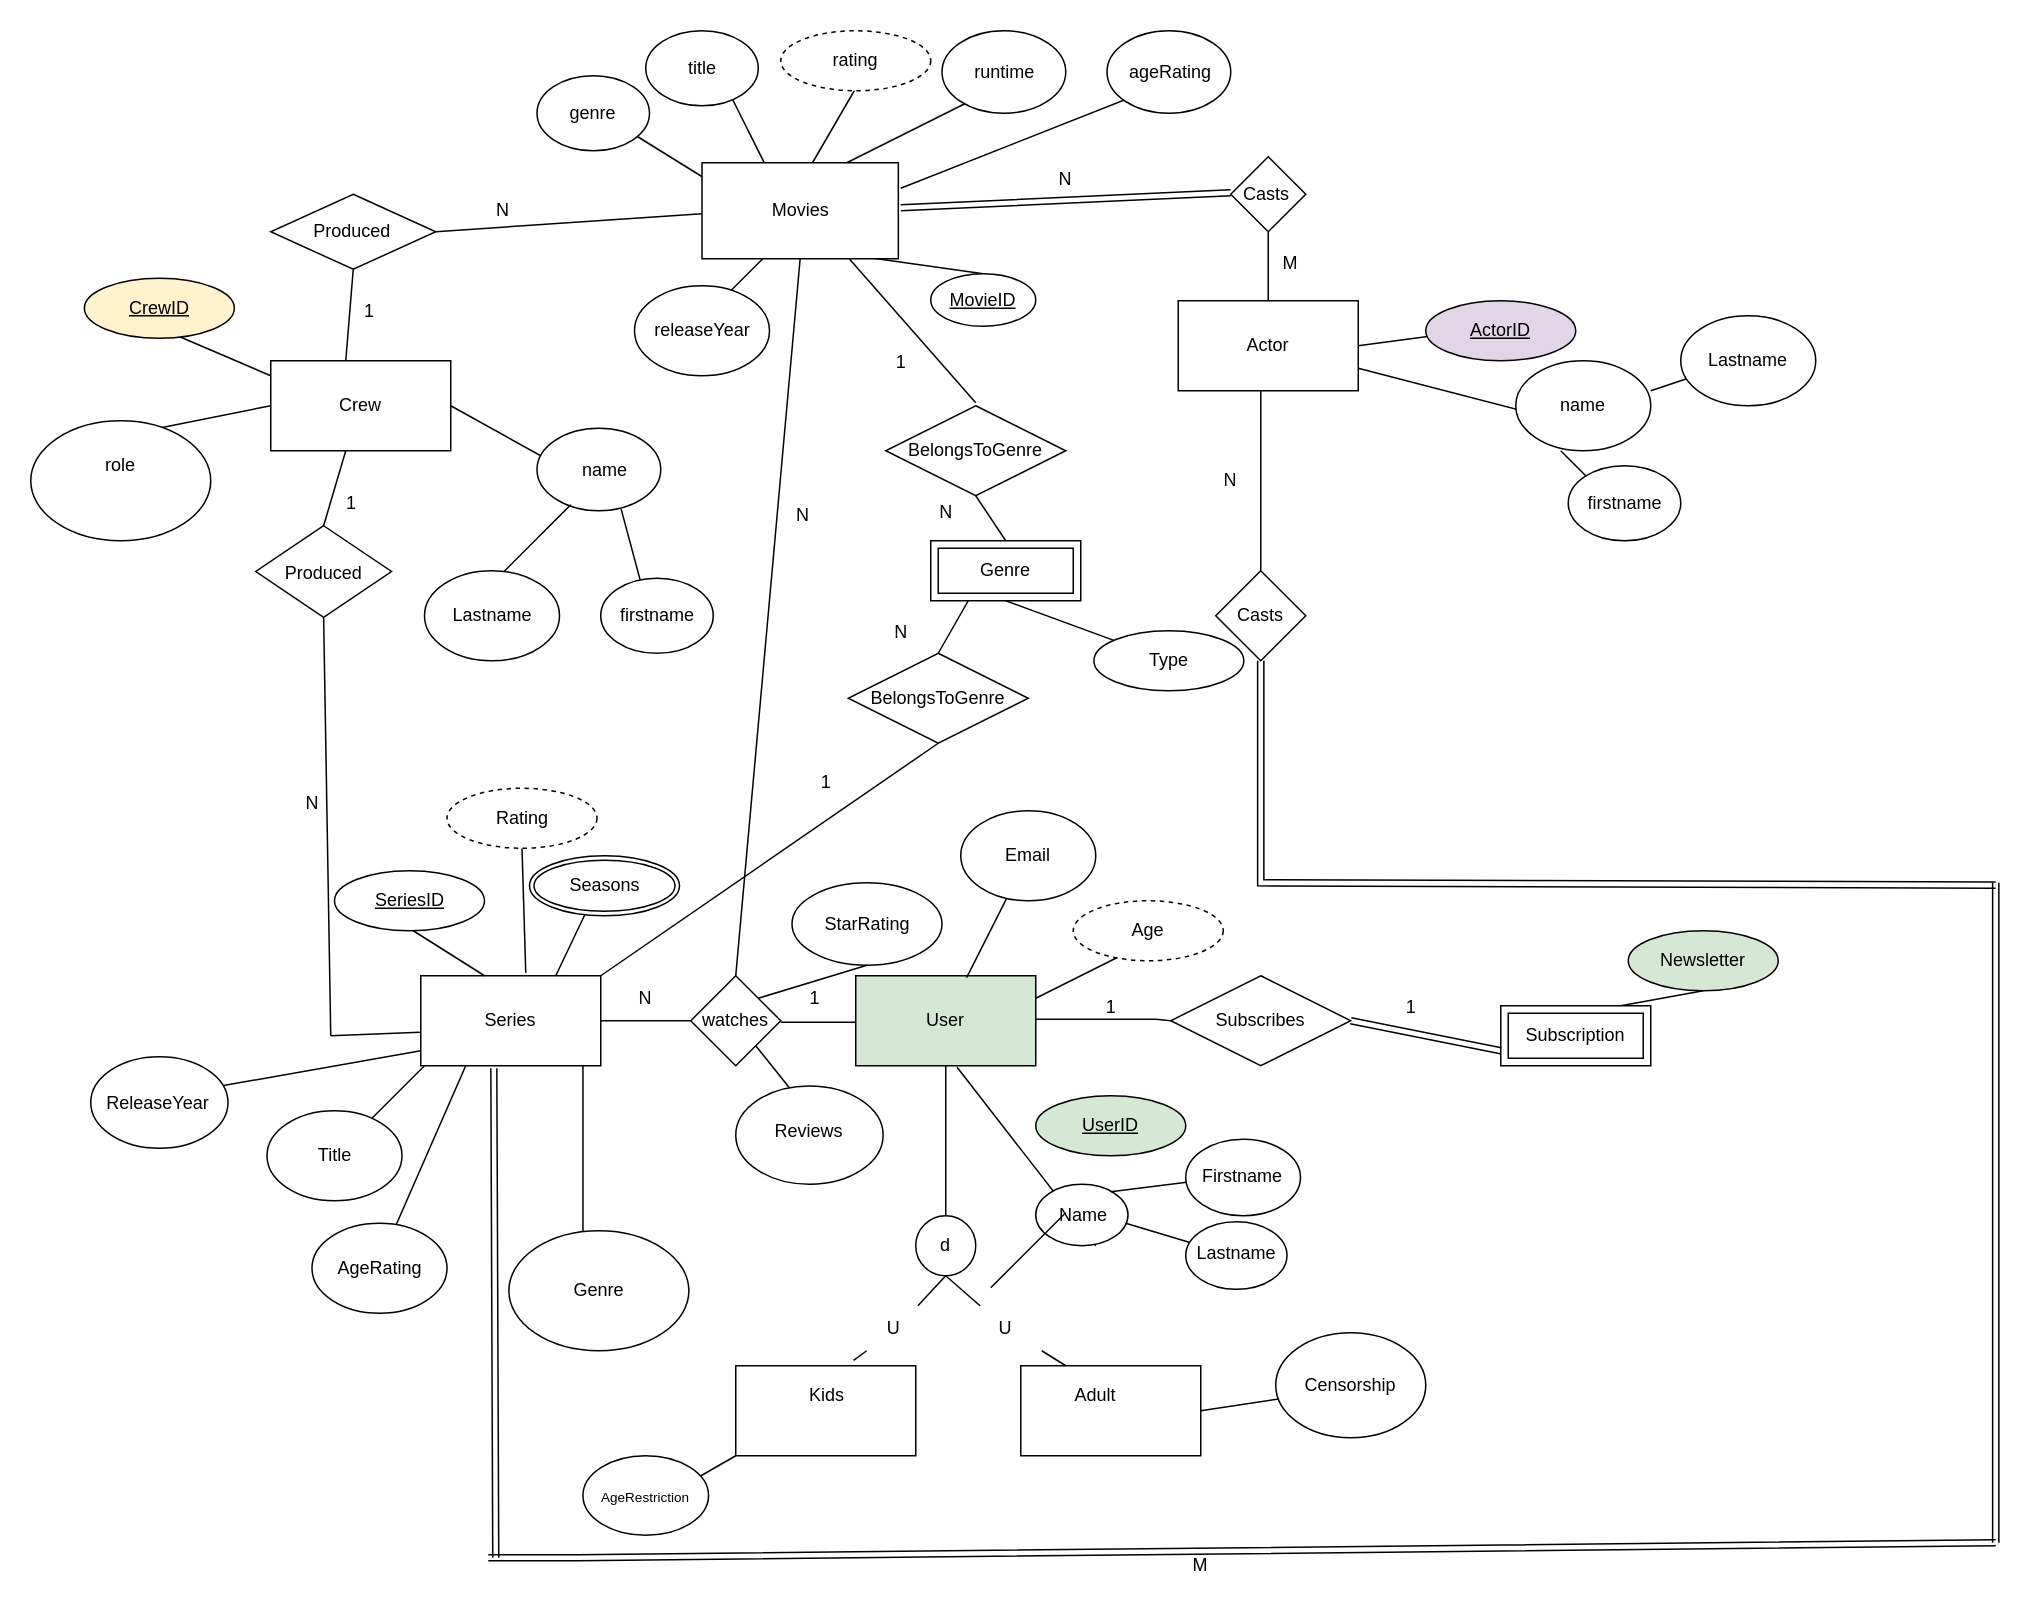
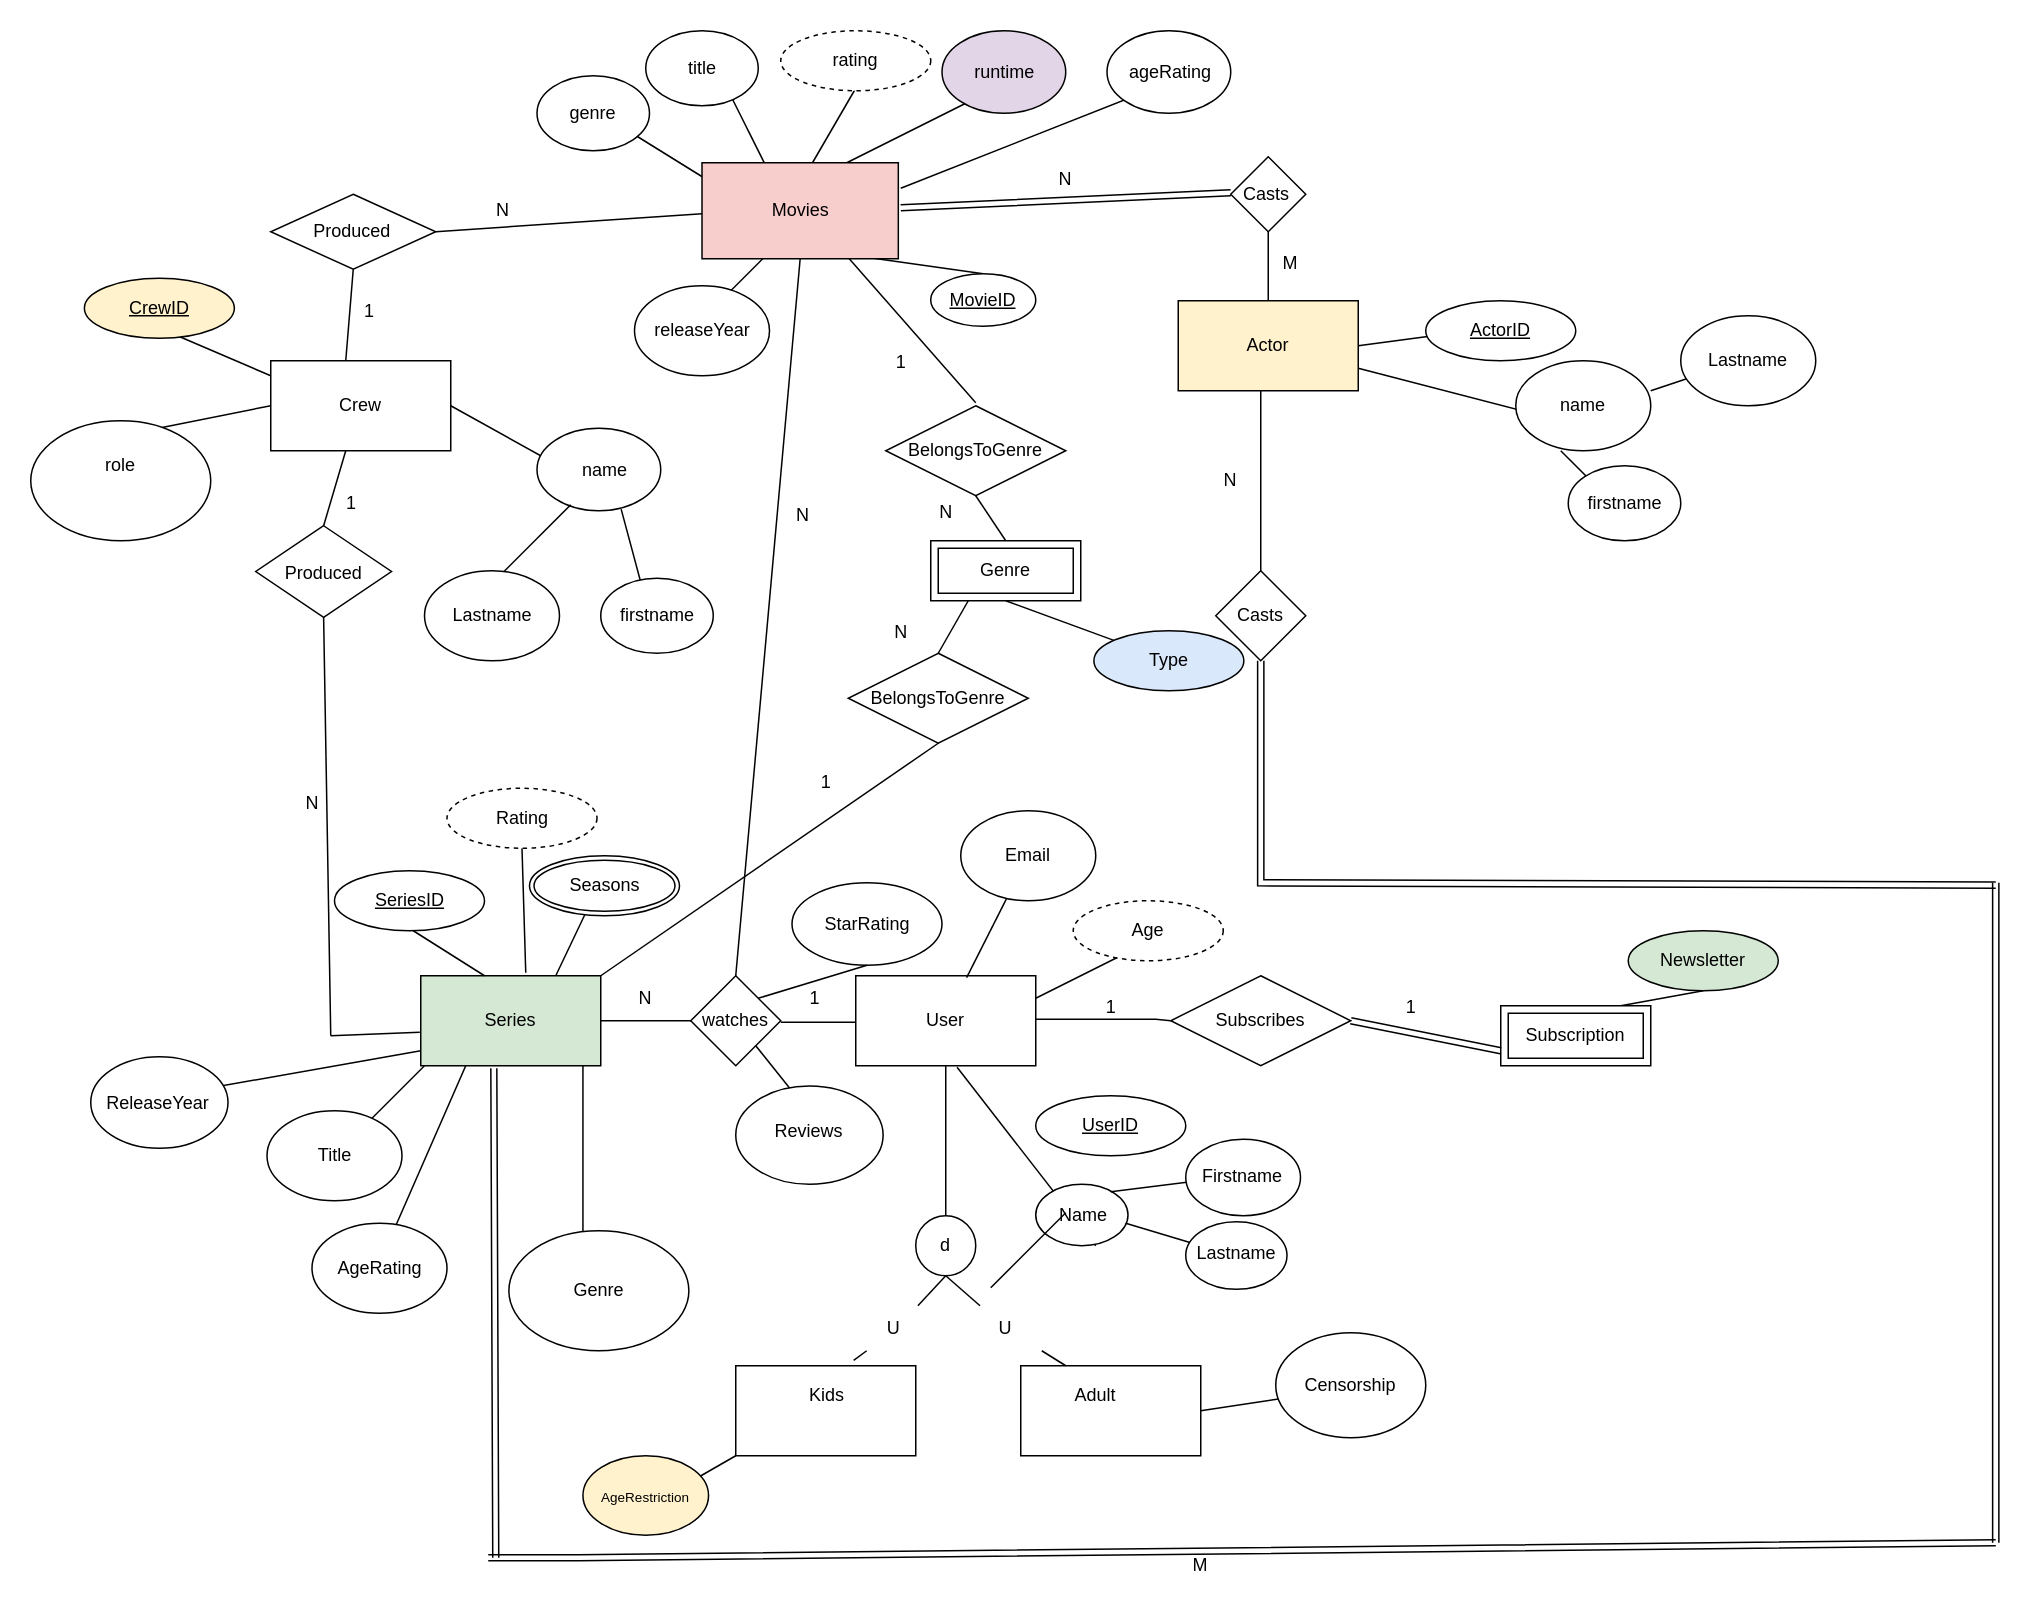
(1004, 72) -> (1004, 72)
(800, 211) -> (800, 211)
(1501, 331) -> (1501, 331)
(1268, 346) -> (1268, 346)
(1169, 661) -> (1169, 661)
(511, 1021) -> (511, 1021)
(946, 1021) -> (946, 1021)
(1111, 1126) -> (1111, 1126)
(646, 1496) -> (646, 1496)
